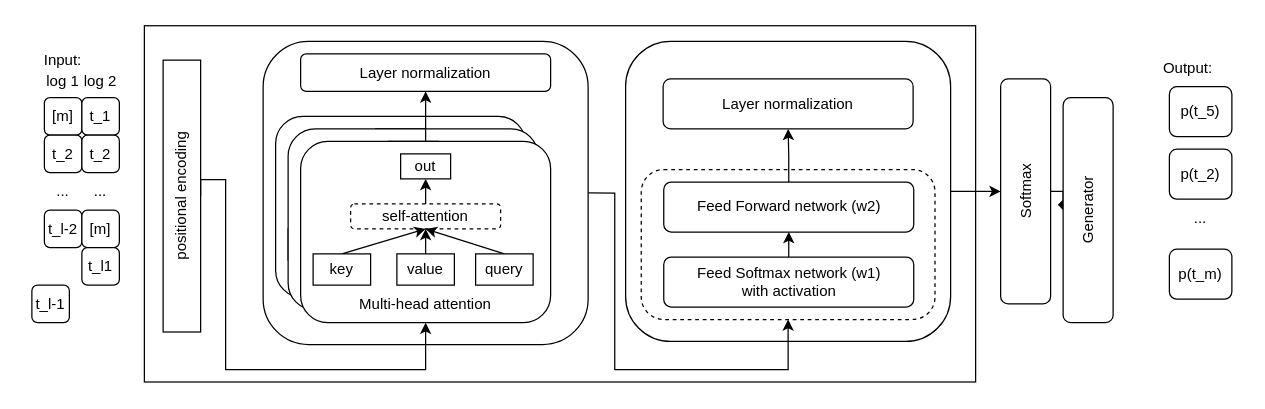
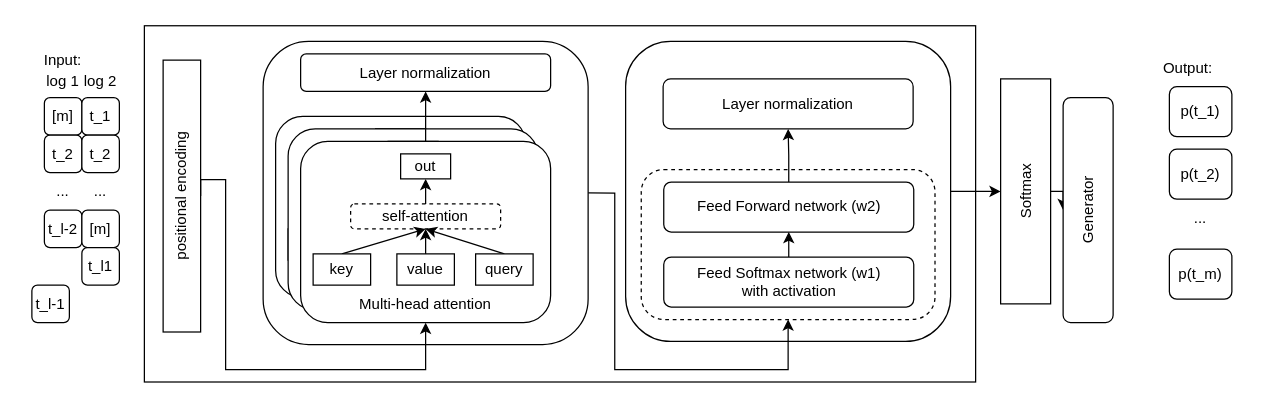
(1201, 112) -> (1201, 112)
(1026, 191) -> (1026, 191)
(1063, 199) -> (1063, 200)
